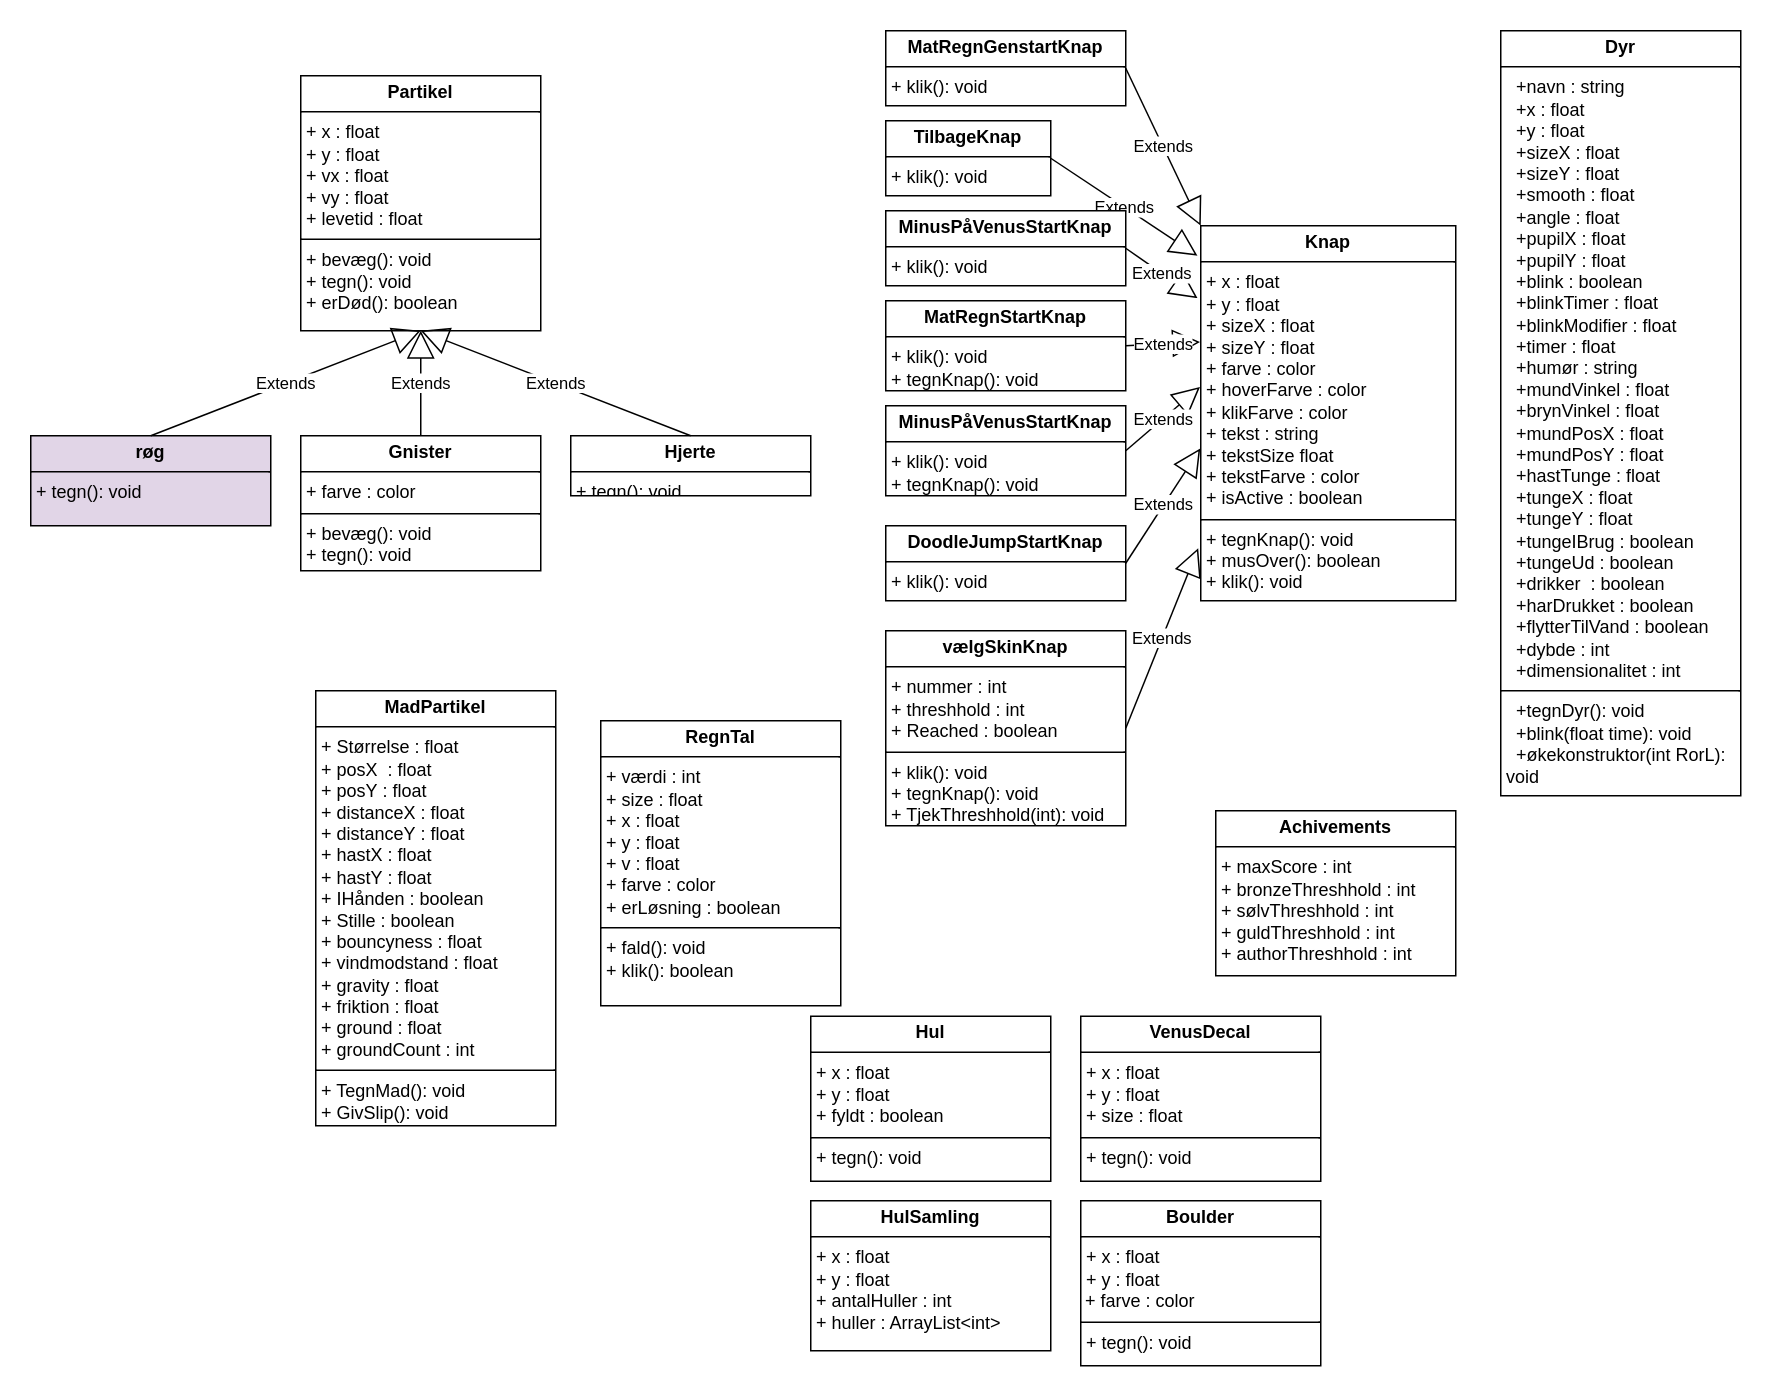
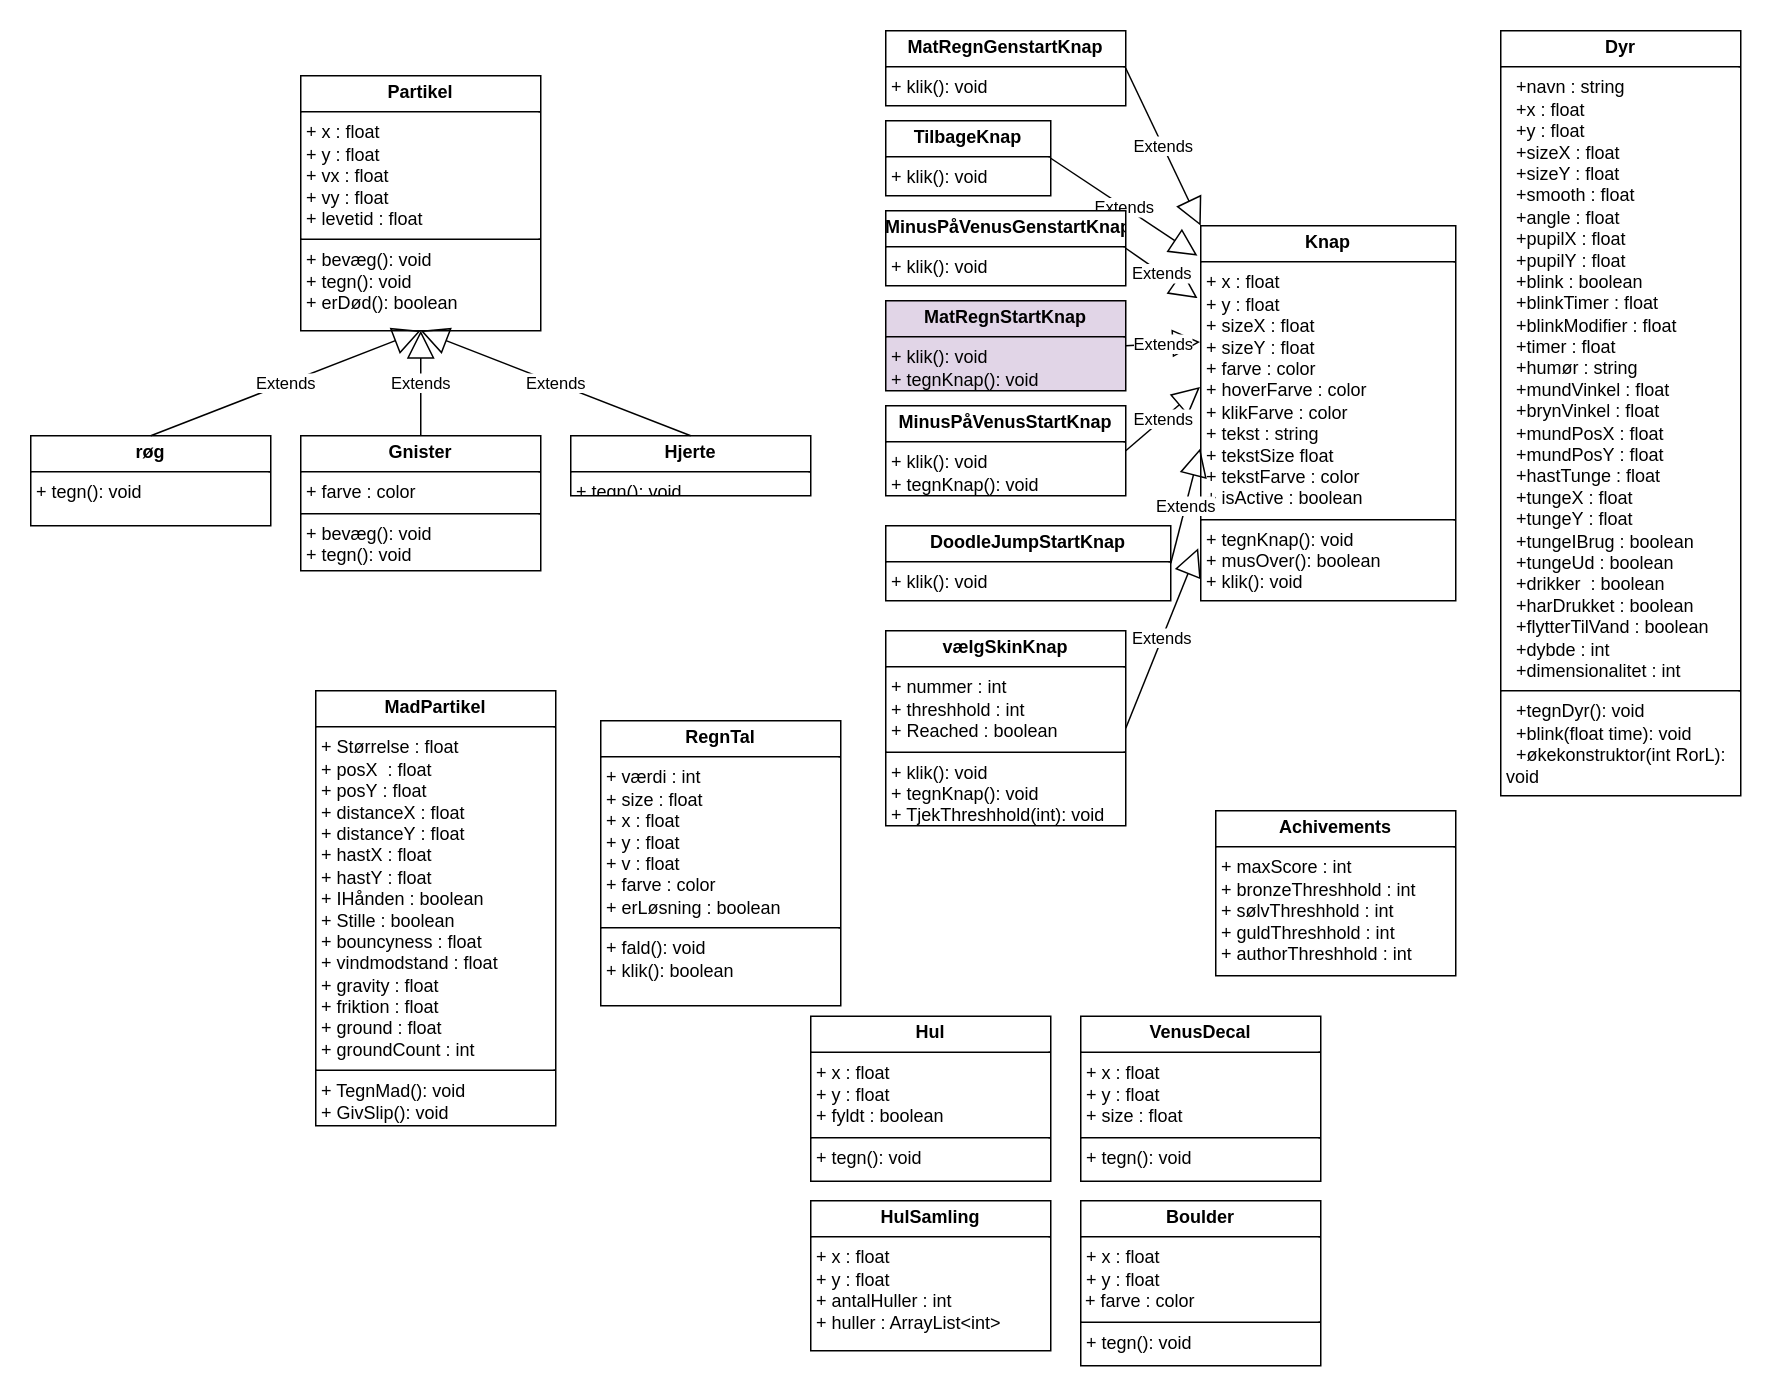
(989, 232) -> (1004, 232)
(1006, 346) -> (1006, 346)
(151, 481) -> (151, 481)
(1006, 563) -> (1028, 563)
